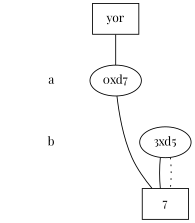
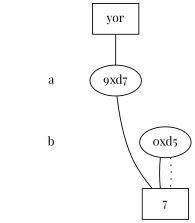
(116, 81) -> (116, 81)
(165, 142) -> (165, 142)
